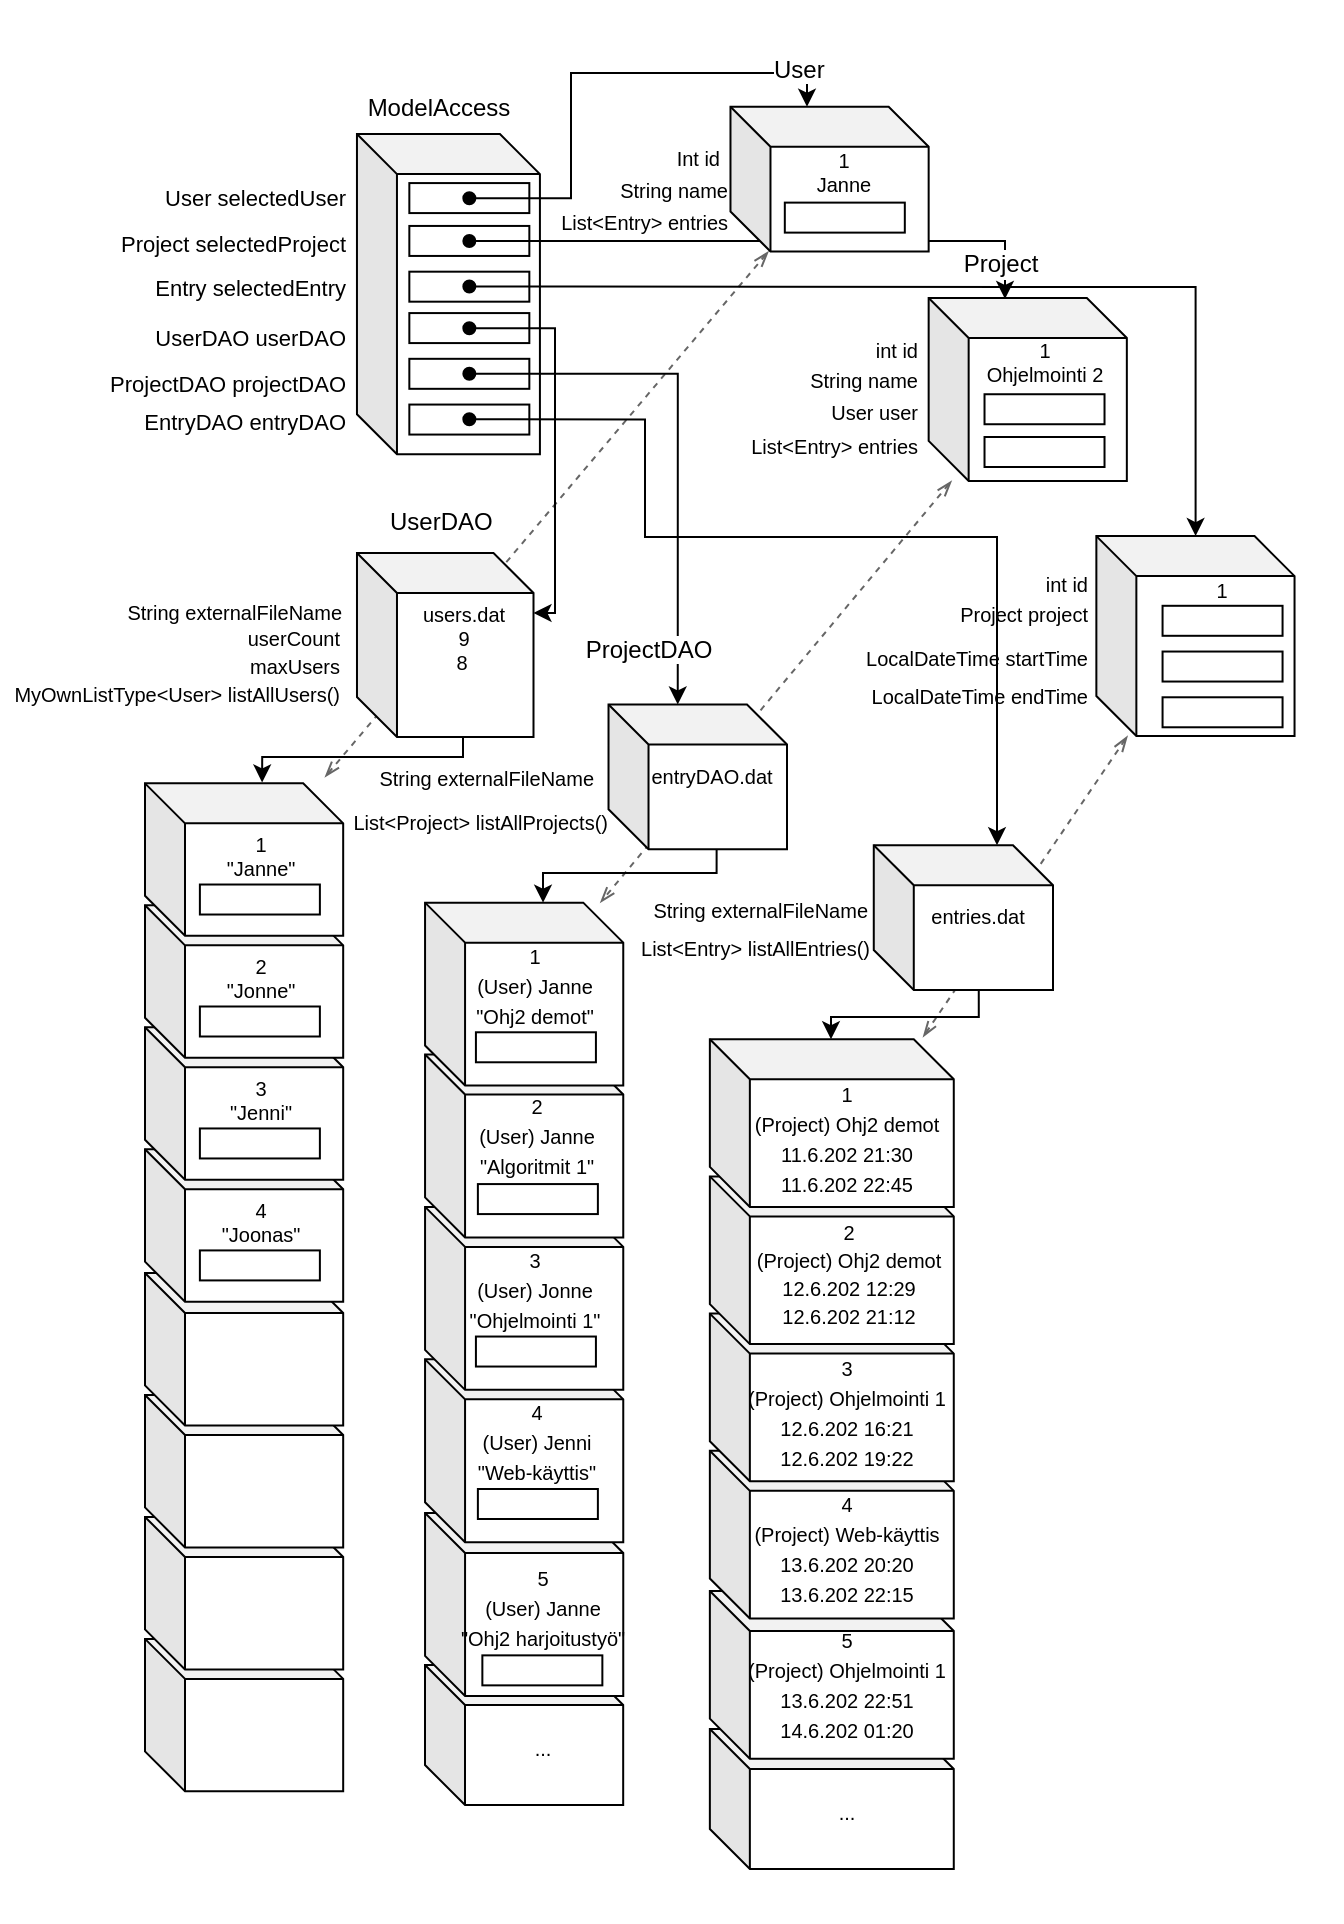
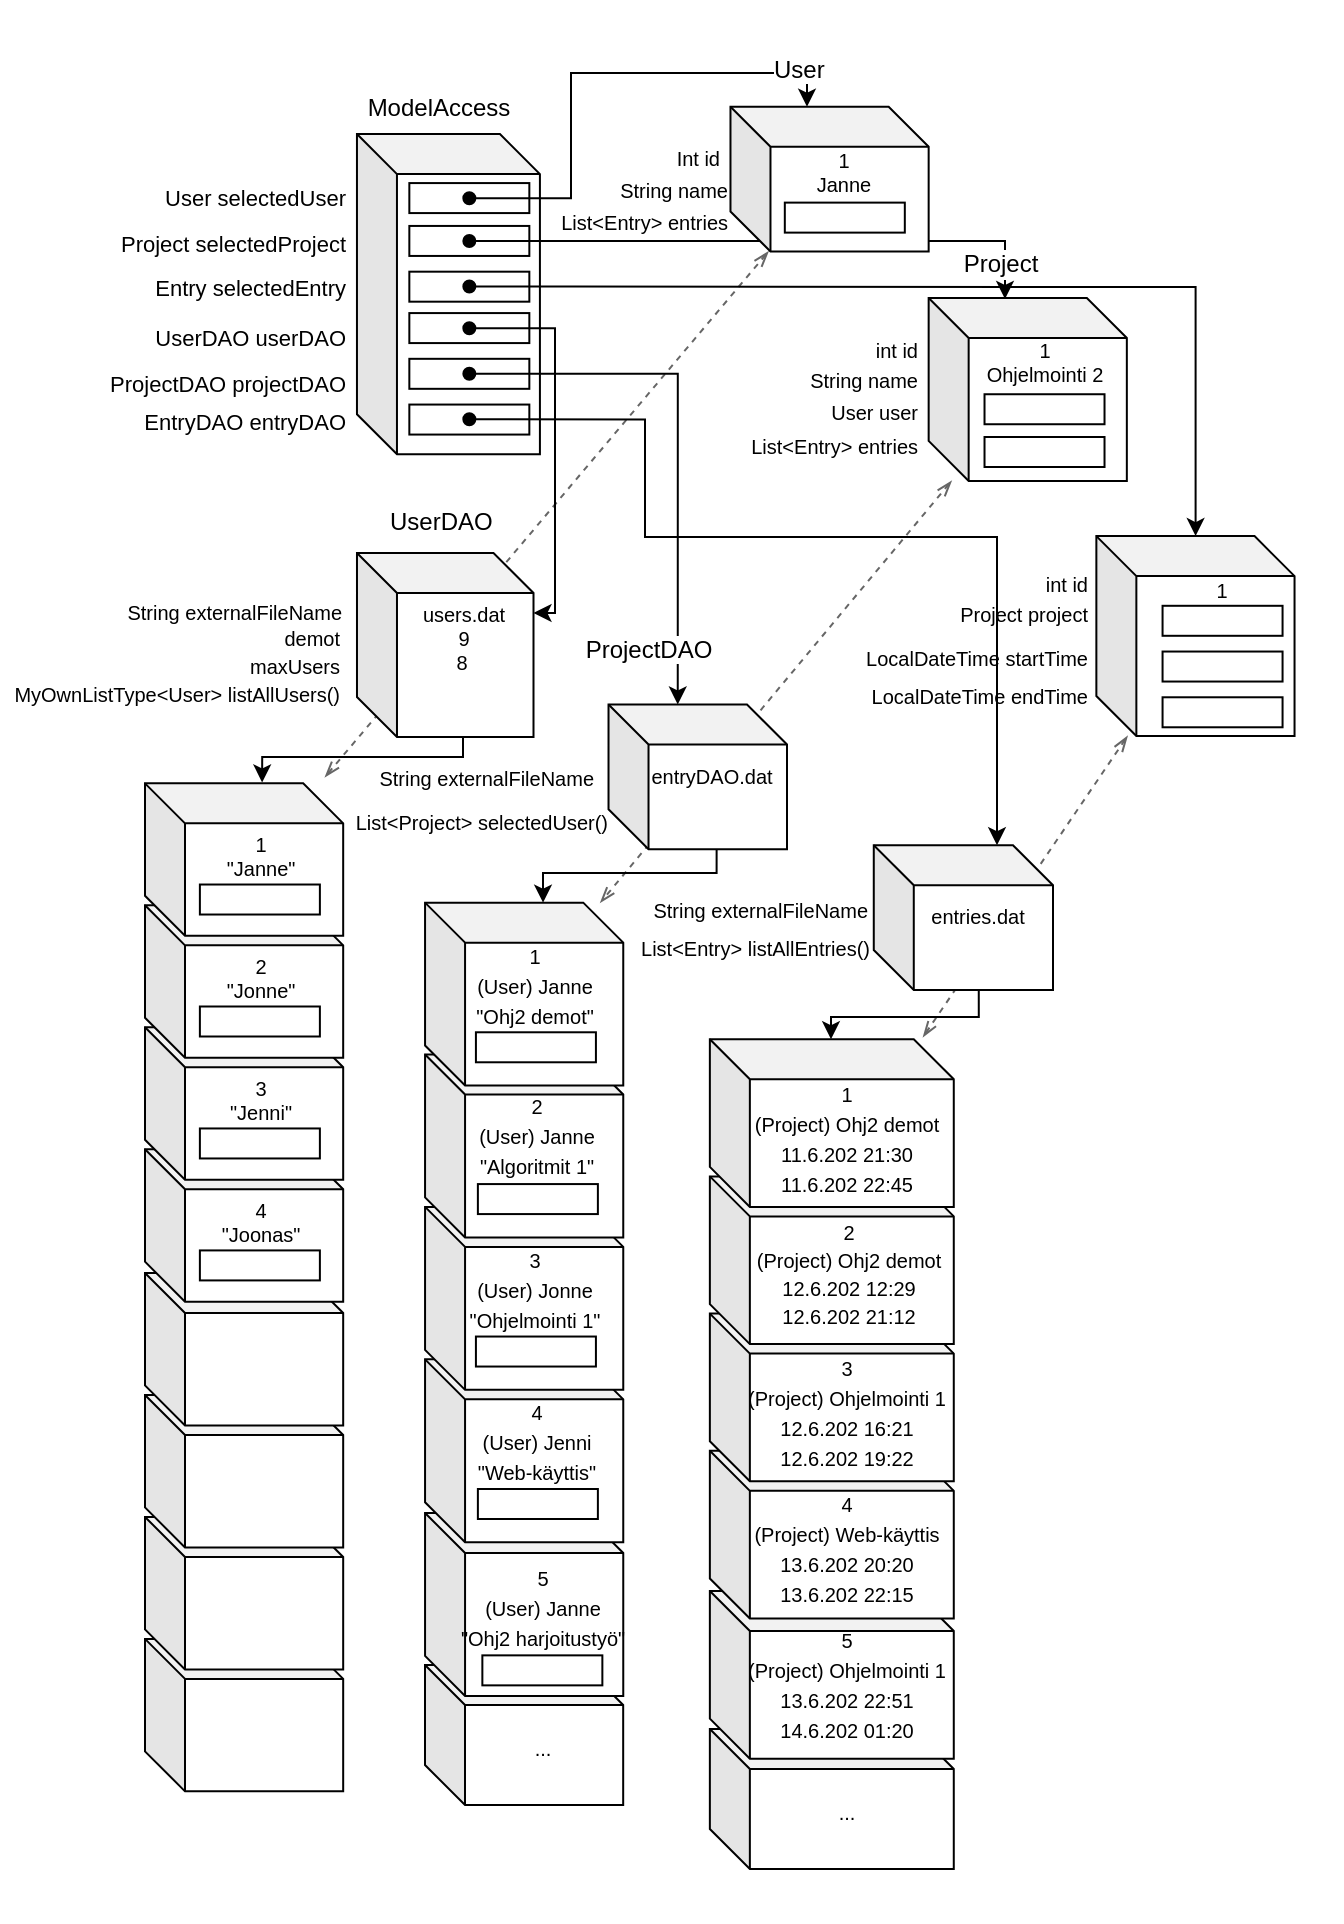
(291, 639) -> (313, 639)
(451, 825) -> (460, 825)
